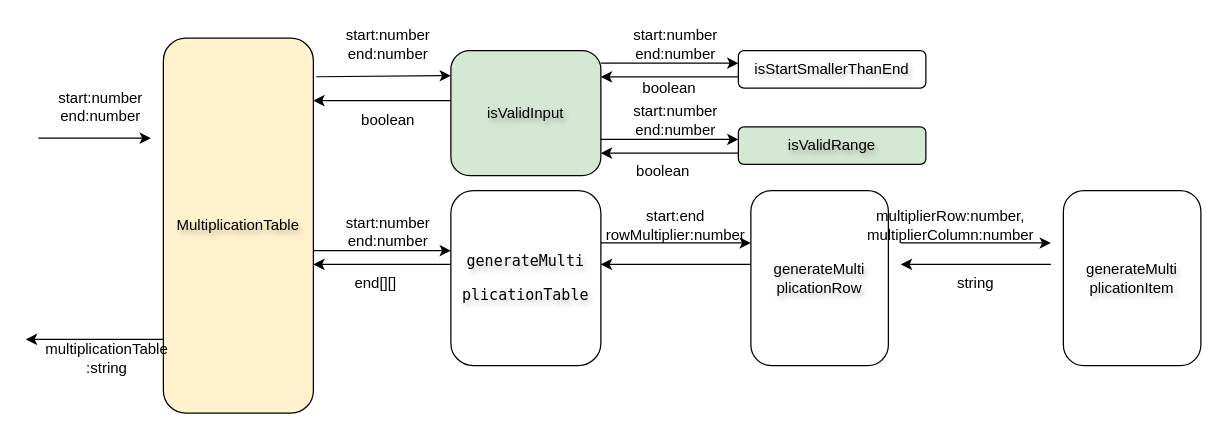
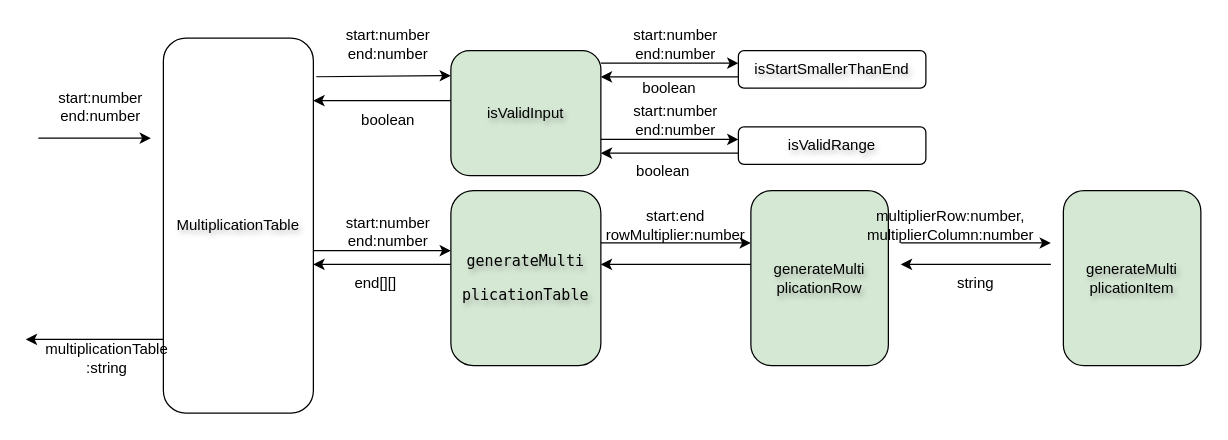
(832, 146) -> (832, 146)
(238, 226) -> (238, 226)
(526, 278) -> (526, 278)
(819, 278) -> (819, 278)
(1132, 278) -> (1132, 278)
